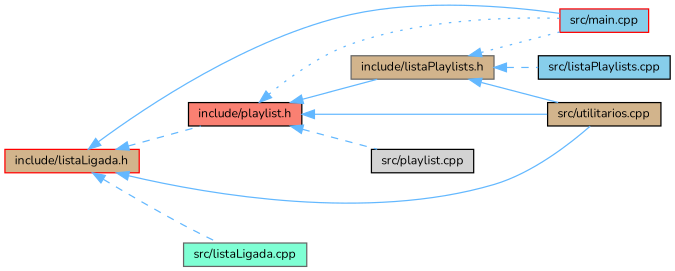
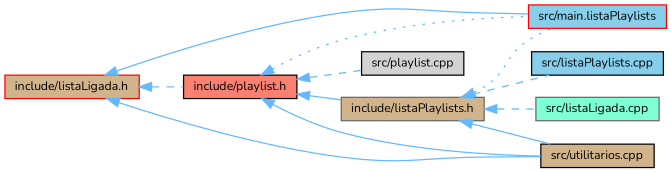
(604, 21) -> (597, 17)
(160, 212) -> (516, 109)
